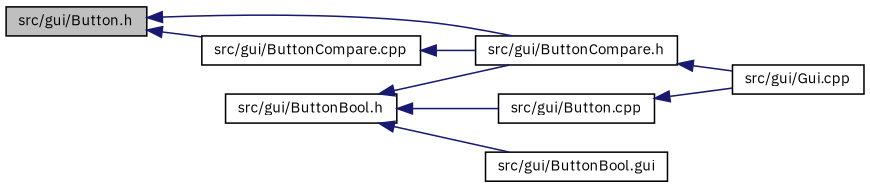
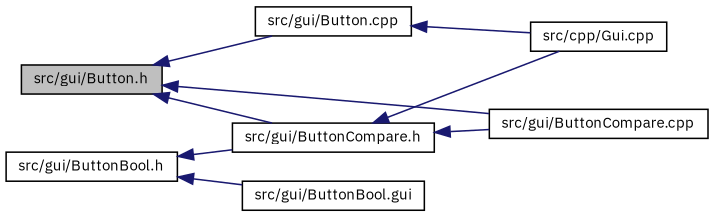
(456, 50) -> (470, 131)
(798, 80) -> (599, 37)
(455, 109) -> (220, 49)
